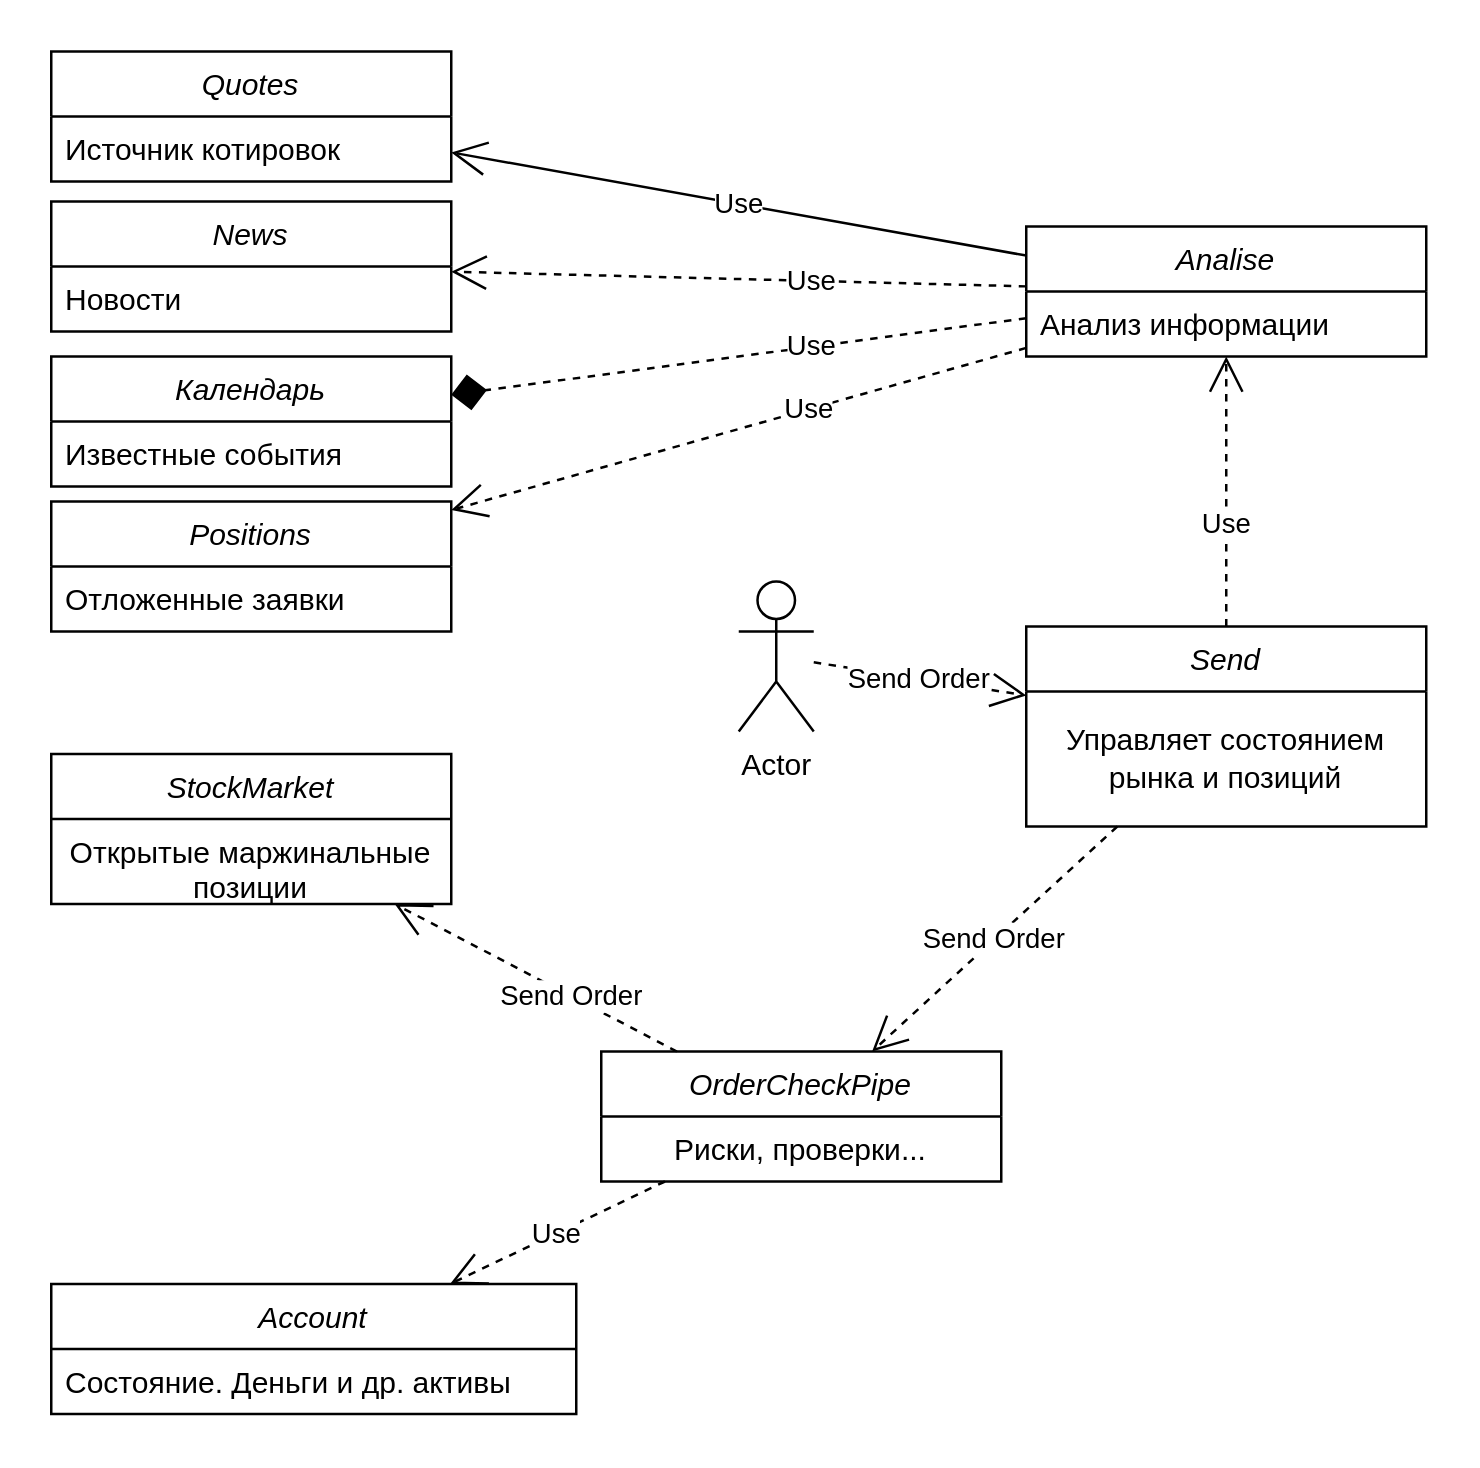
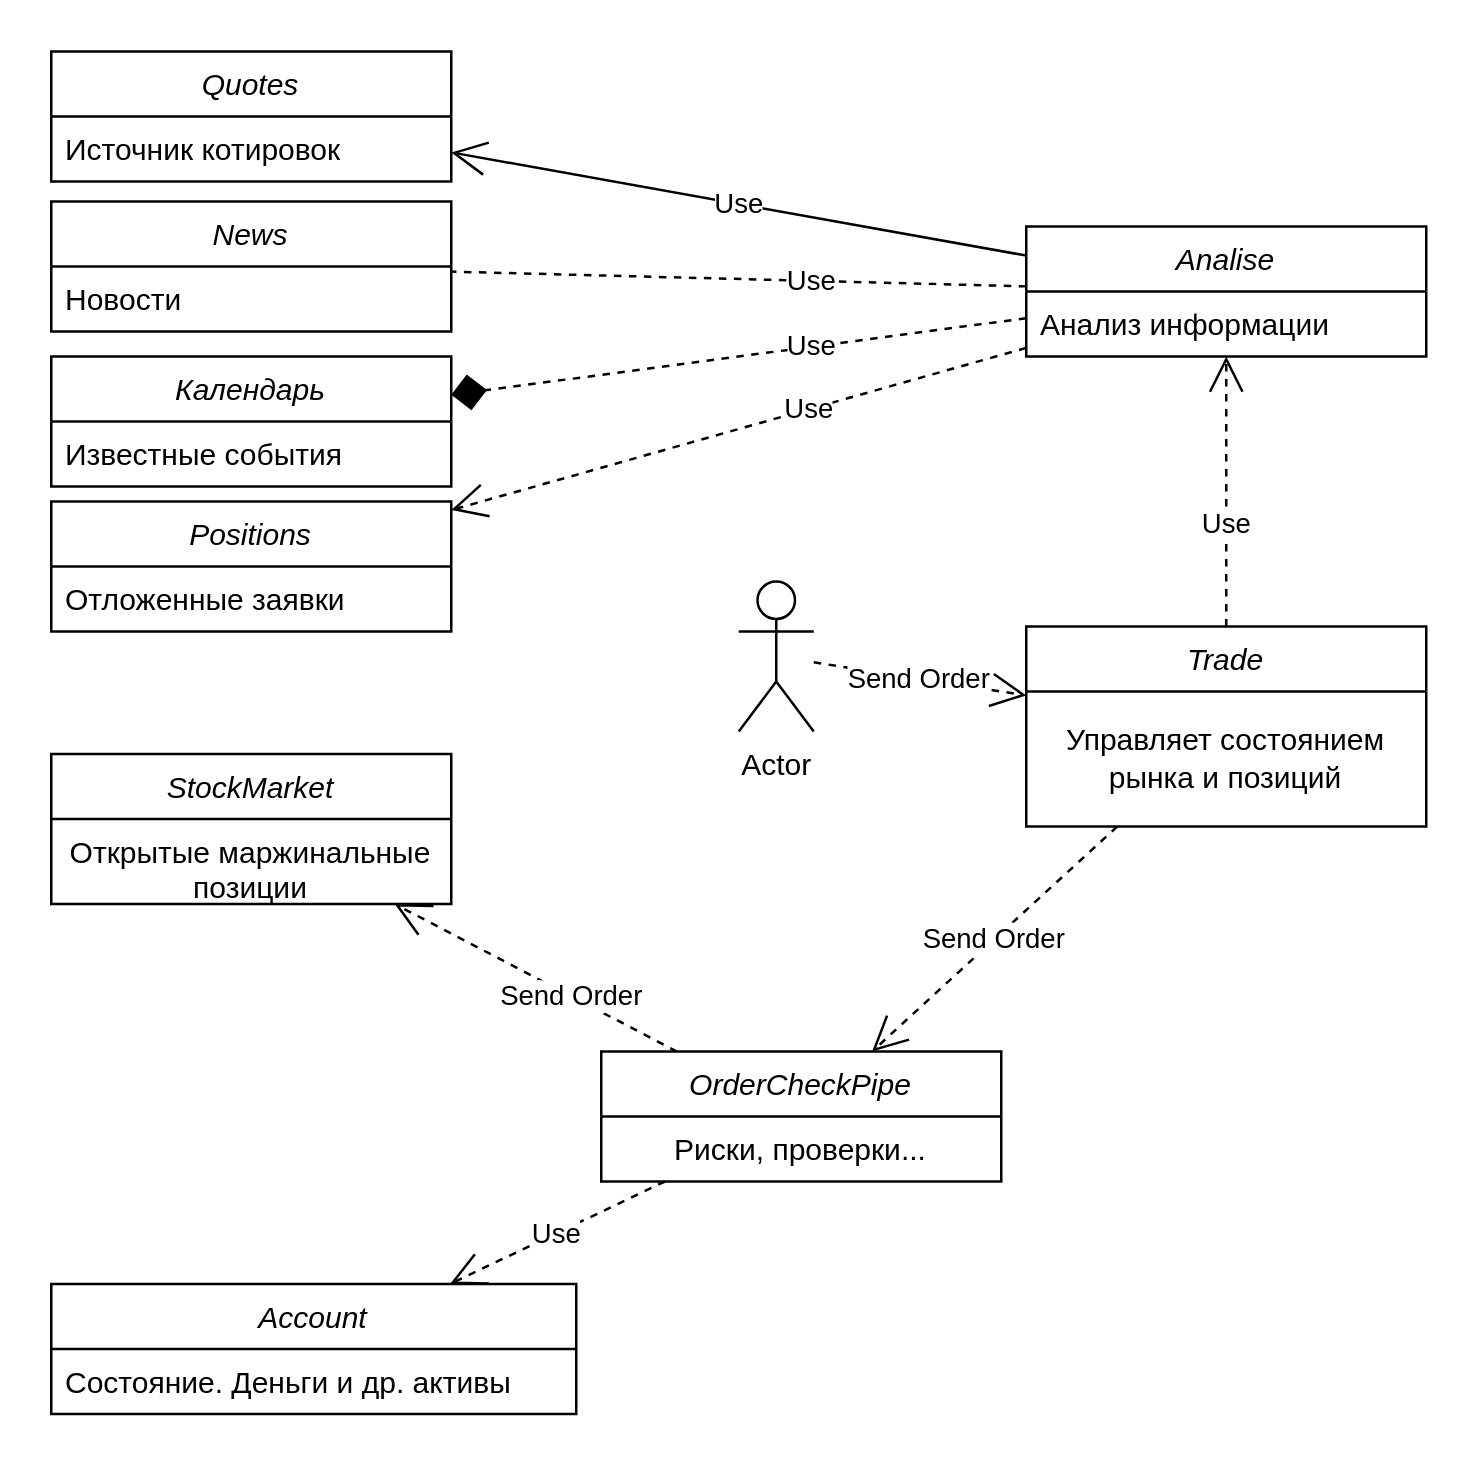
(460, 272) -> (459, 272)
(1225, 660) -> (1225, 660)
